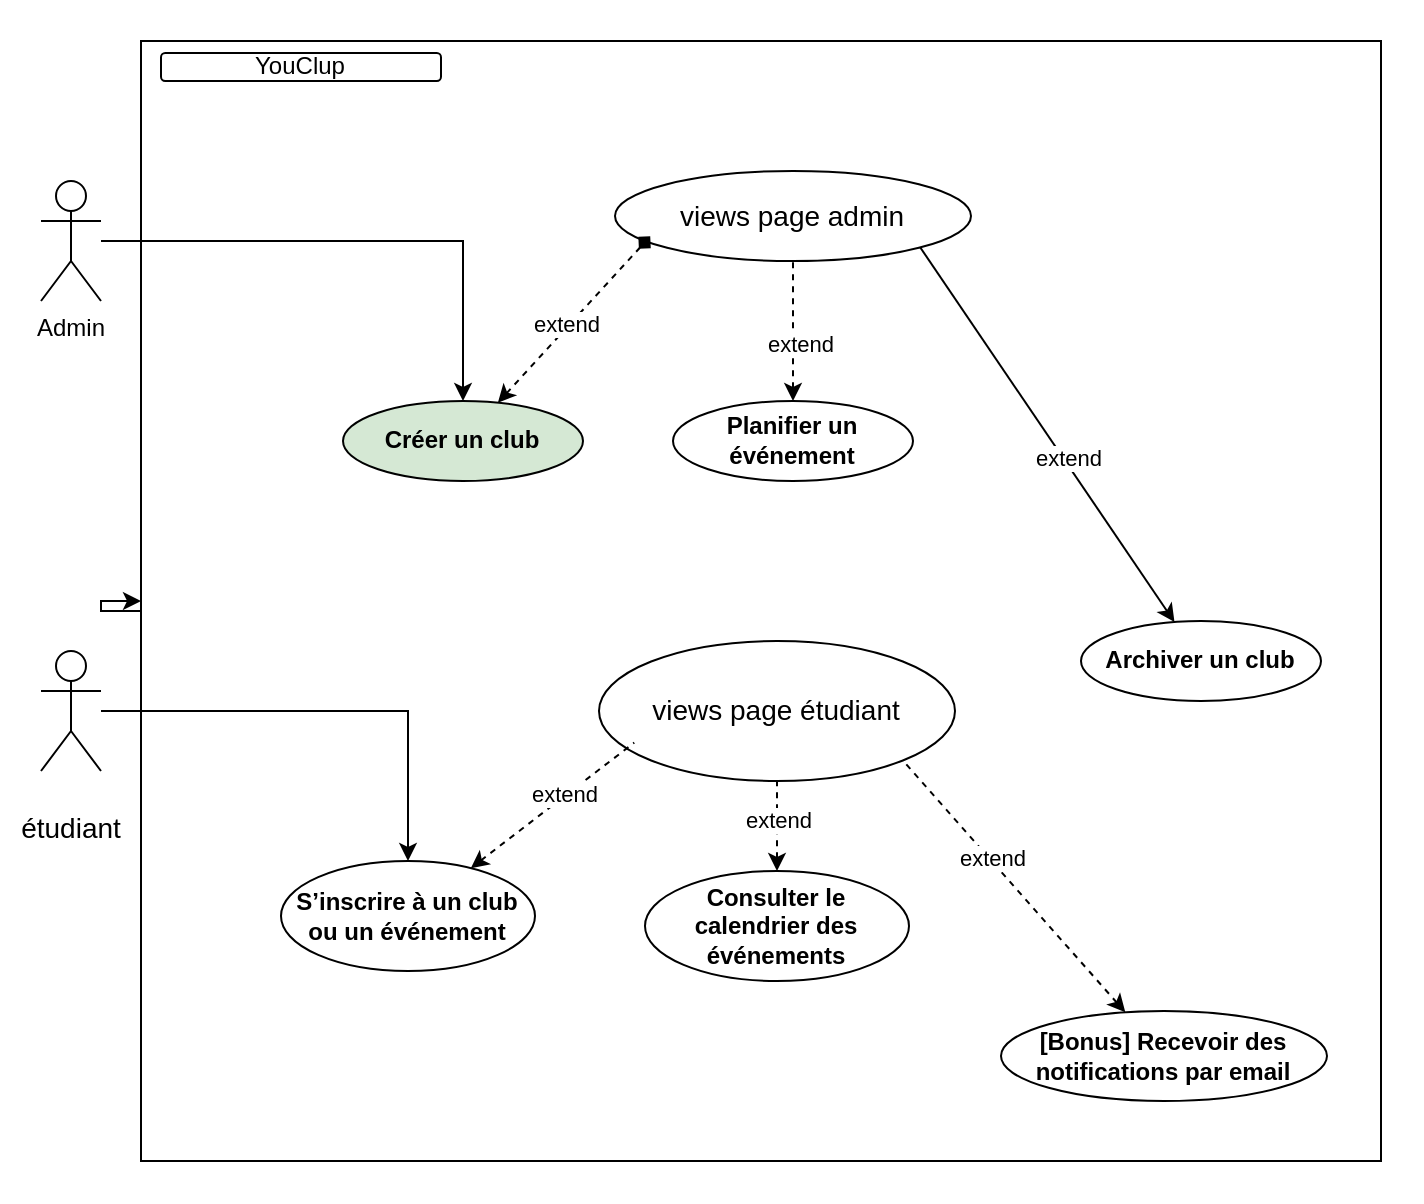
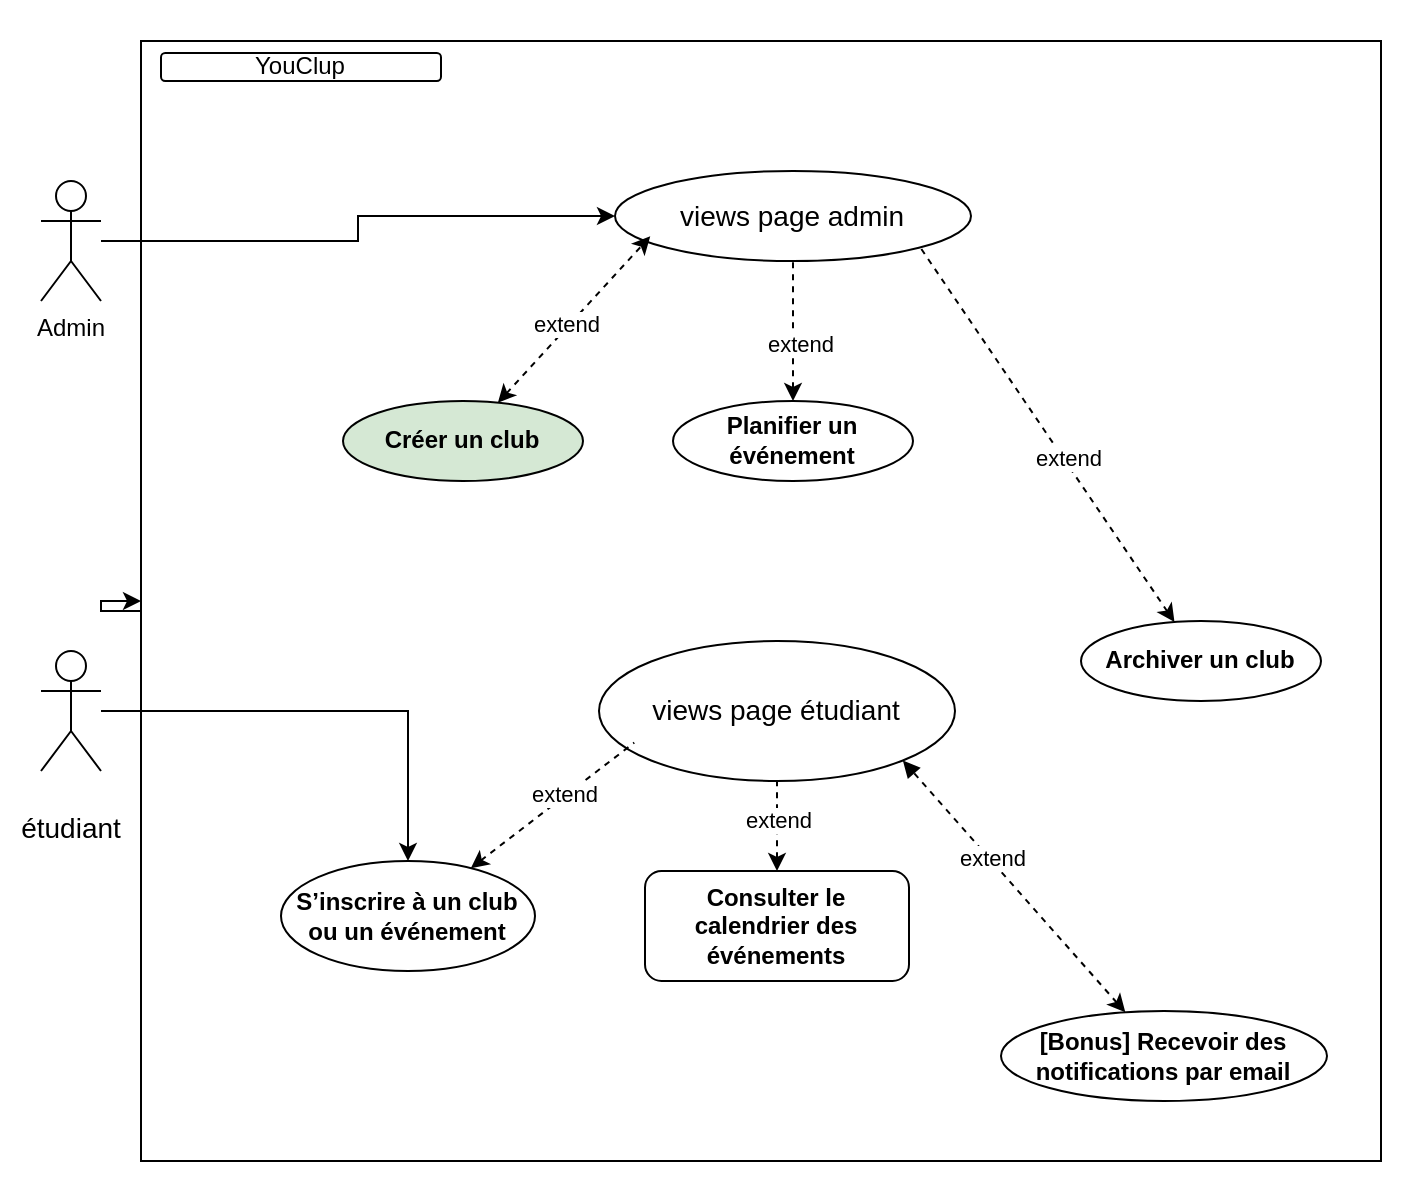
(639, 248) -> (640, 248)
(463, 260) -> (466, 216)
(988, 348) -> (988, 348)
(909, 768) -> (914, 773)
(777, 926) -> (777, 926)
